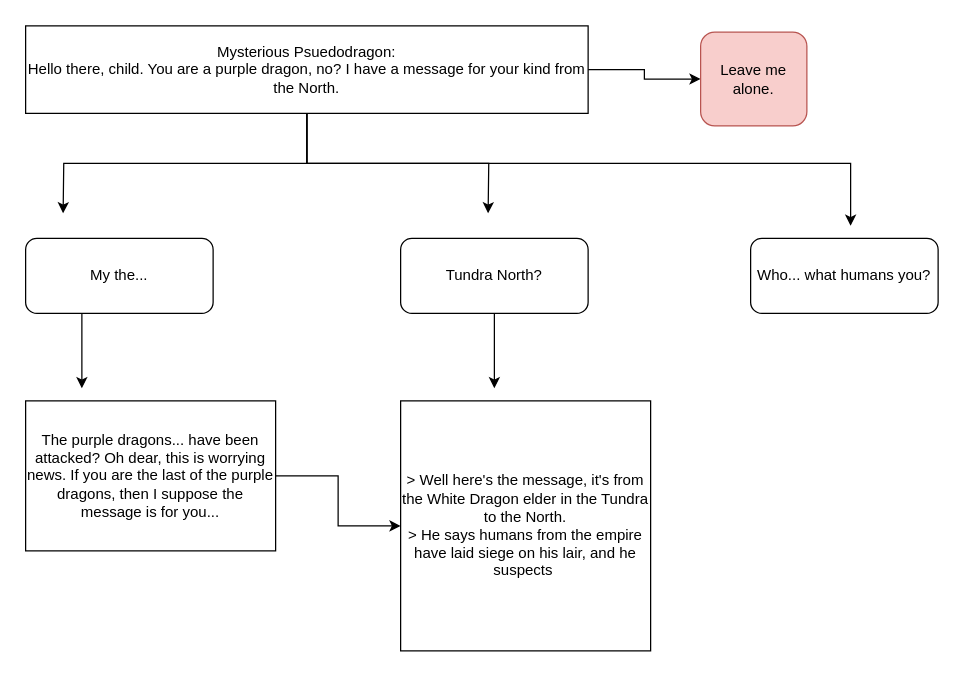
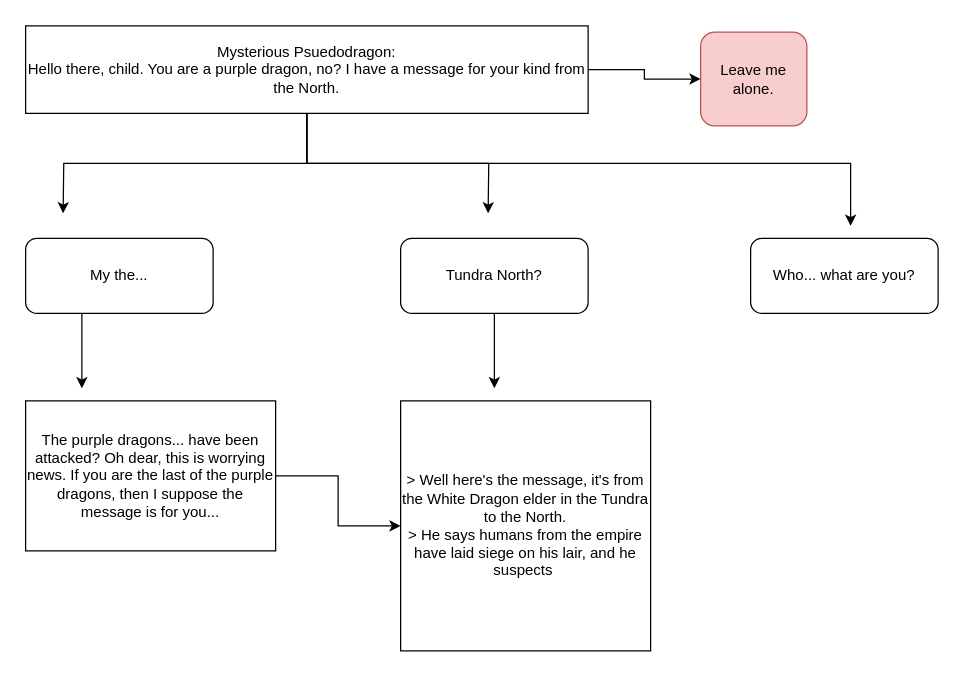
(844, 276) -> (844, 276)
